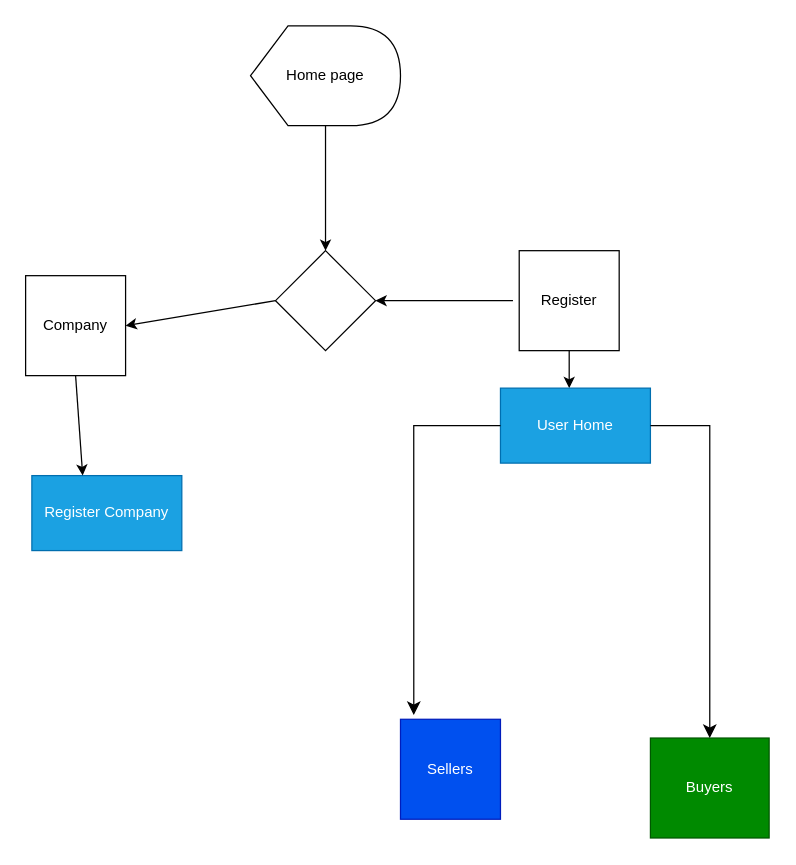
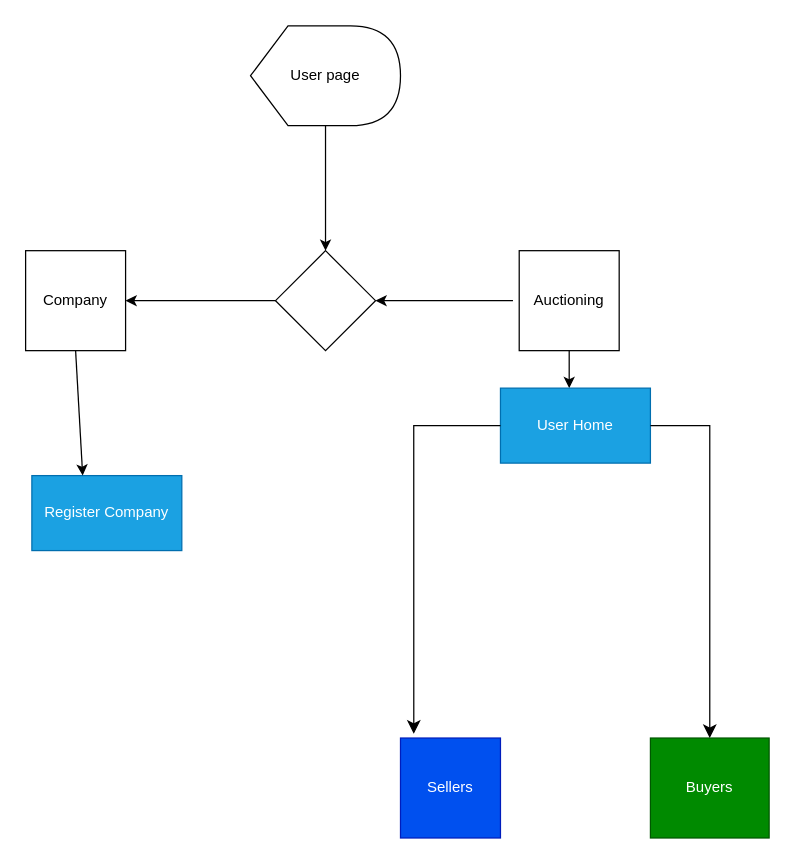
(326, 76) -> (326, 76)
(569, 301) -> (569, 301)
(76, 326) -> (76, 301)
(451, 769) -> (451, 788)
